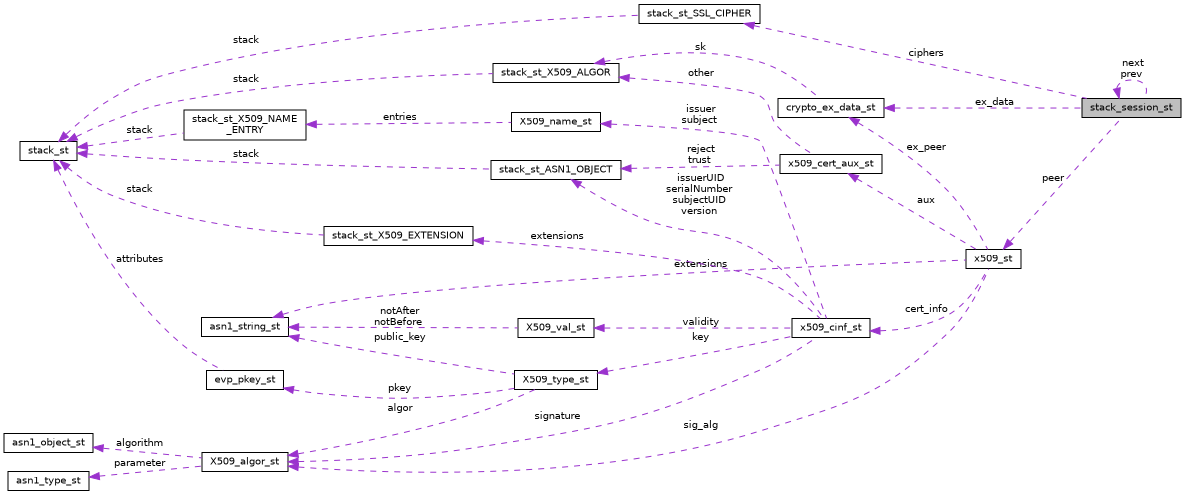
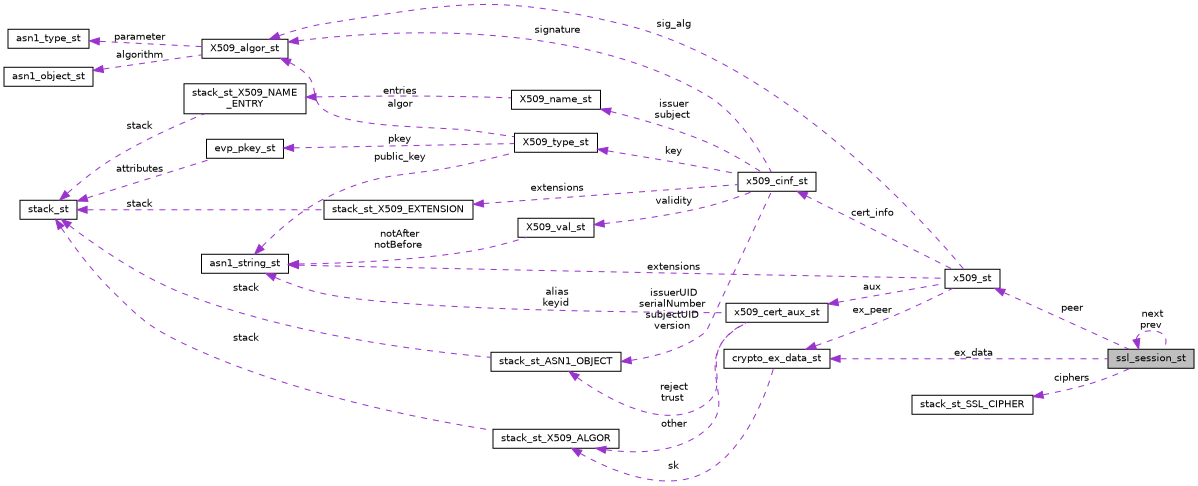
(343, 40) -> none
(1132, 108) -> (1151, 359)
none -> (499, 308)
